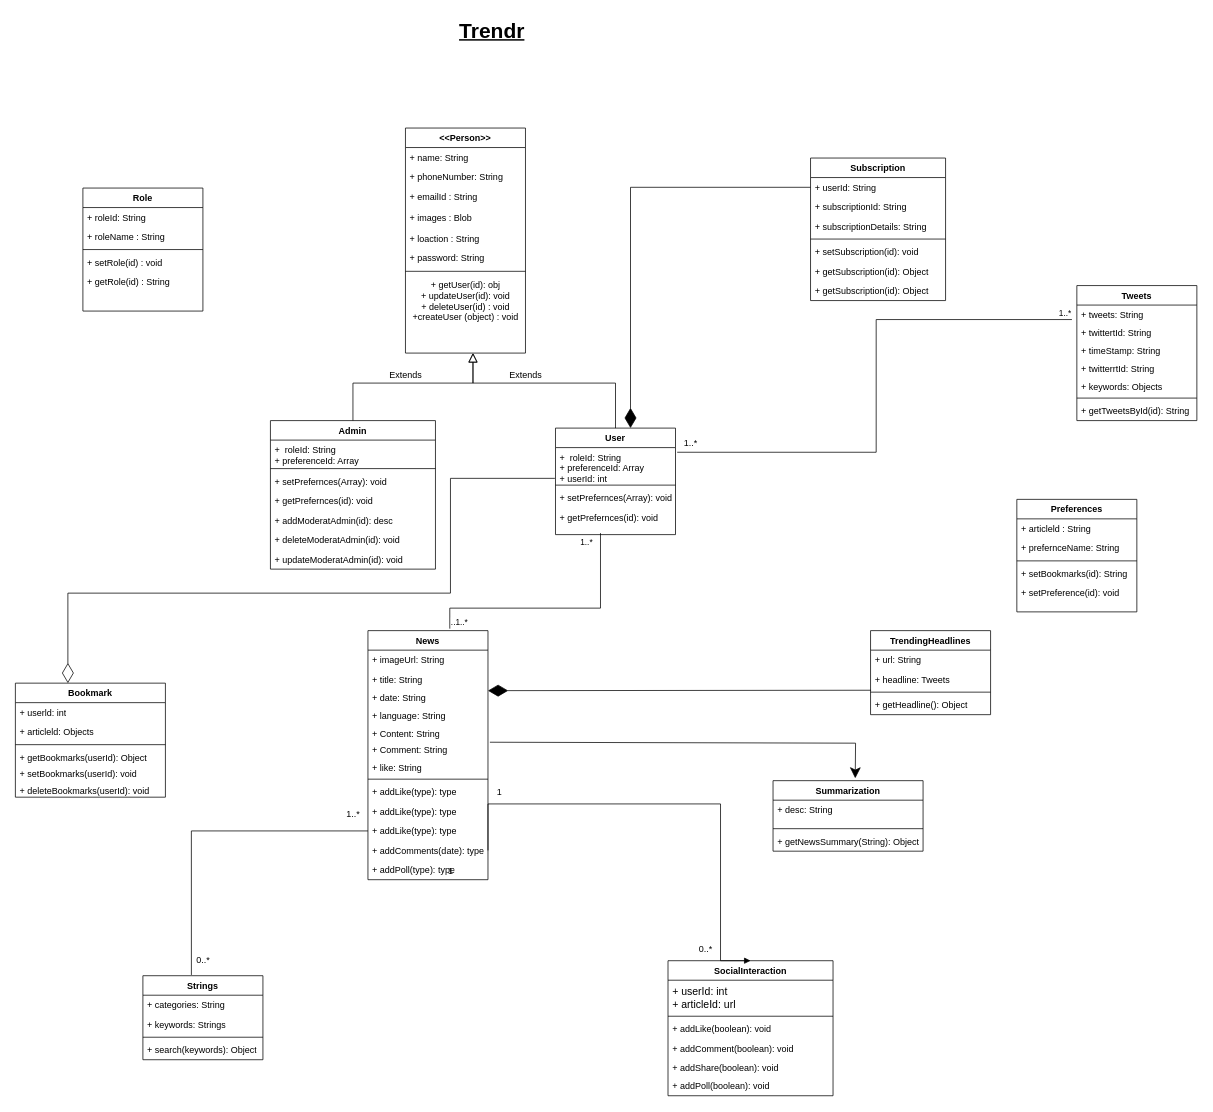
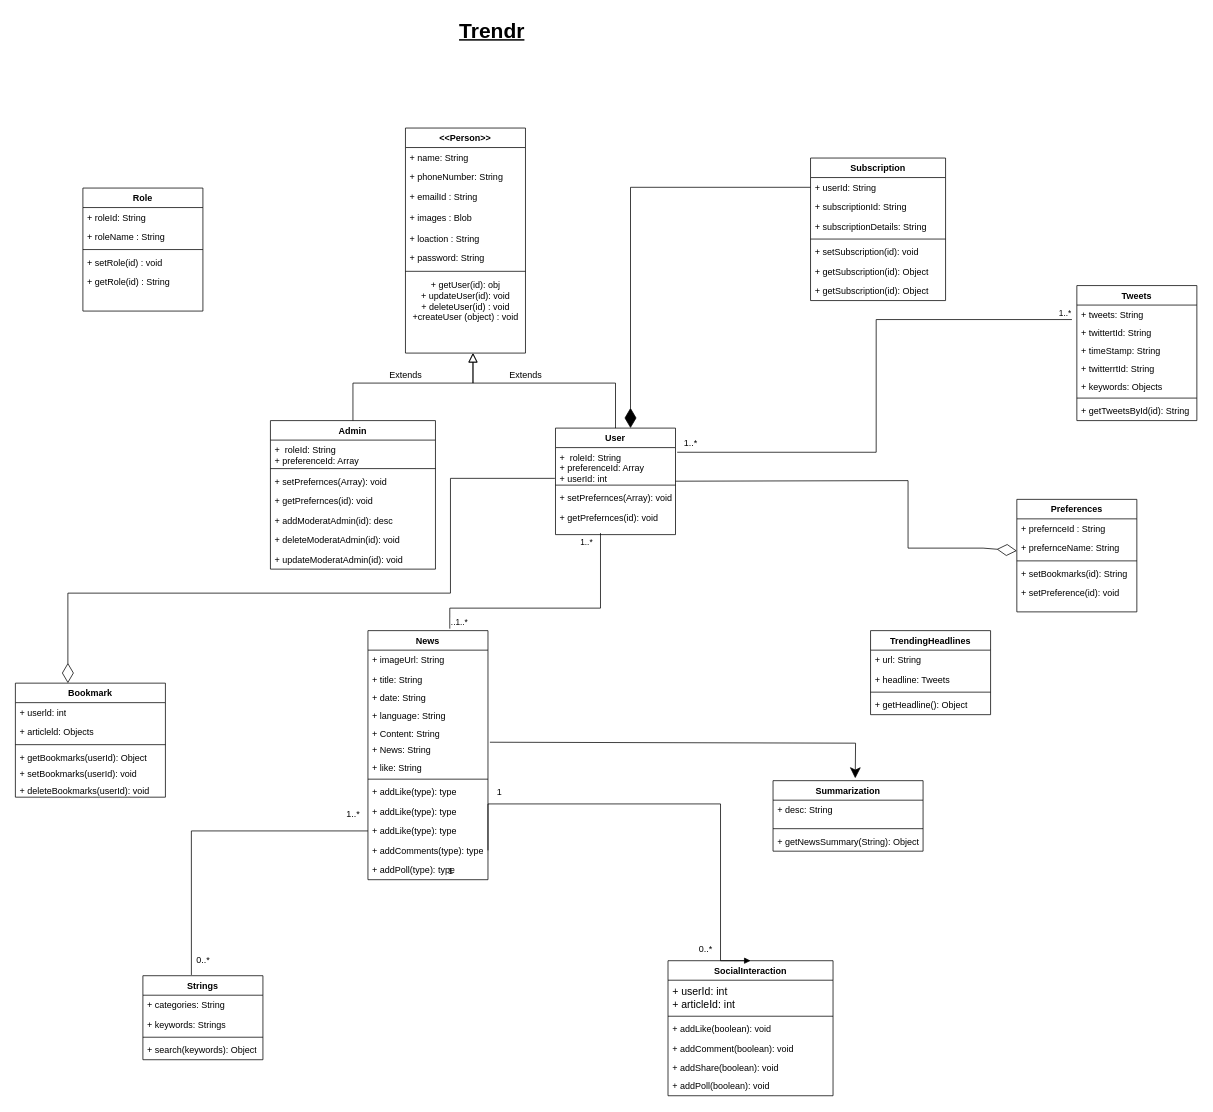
none -> (871, 480)
(1062, 529) -> (1070, 529)
(688, 690) -> none
(411, 751) -> (403, 751)
(429, 856) -> (429, 856)
(706, 996) -> (706, 996)
